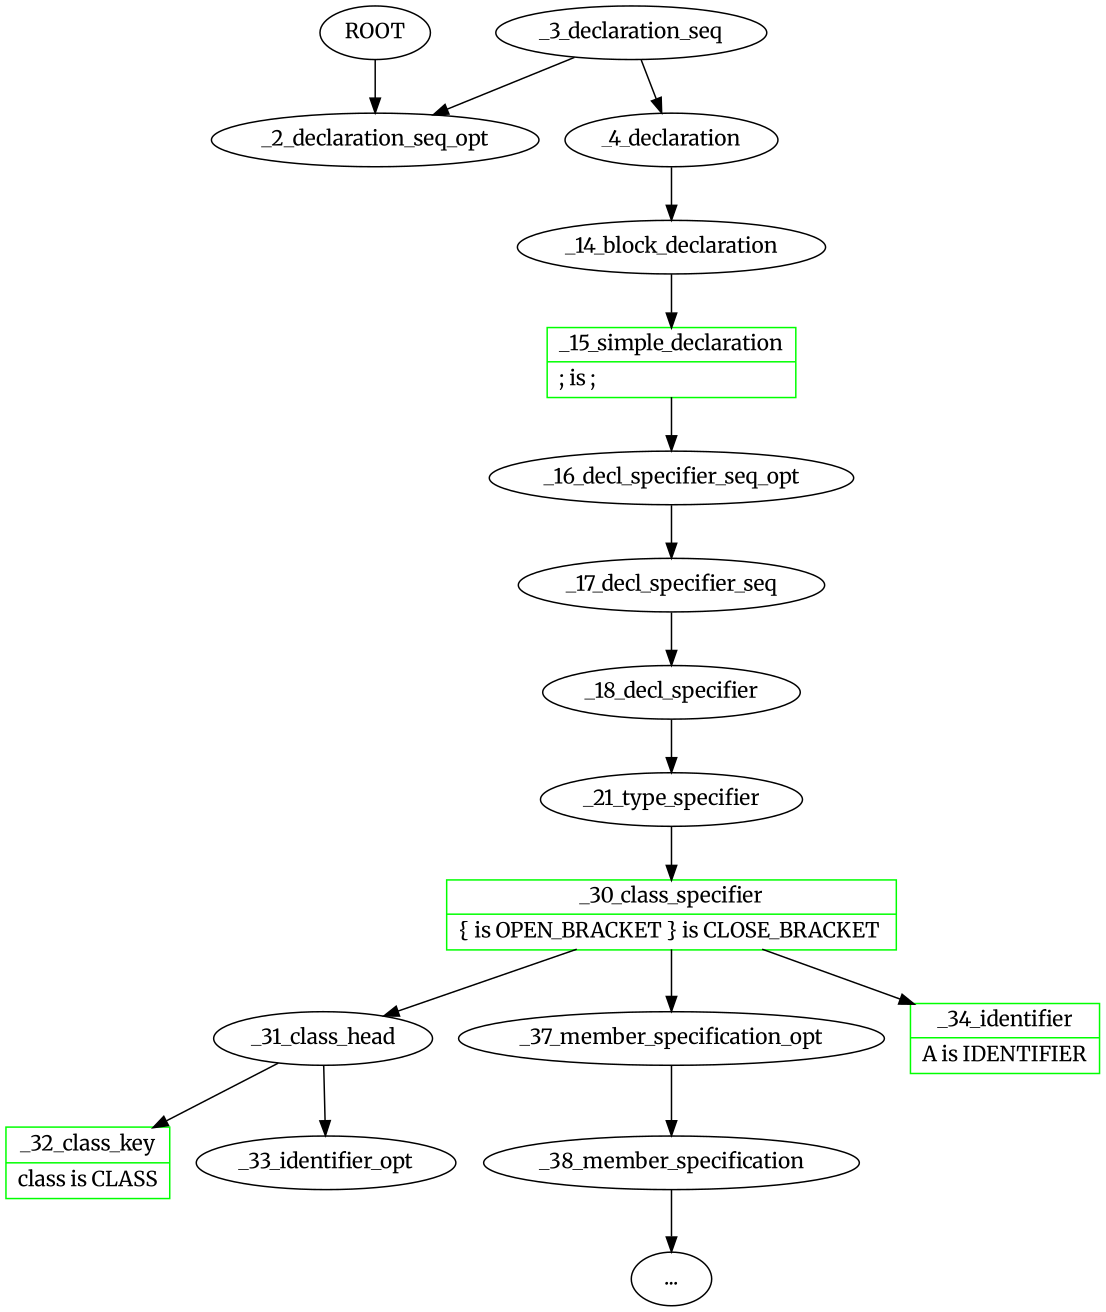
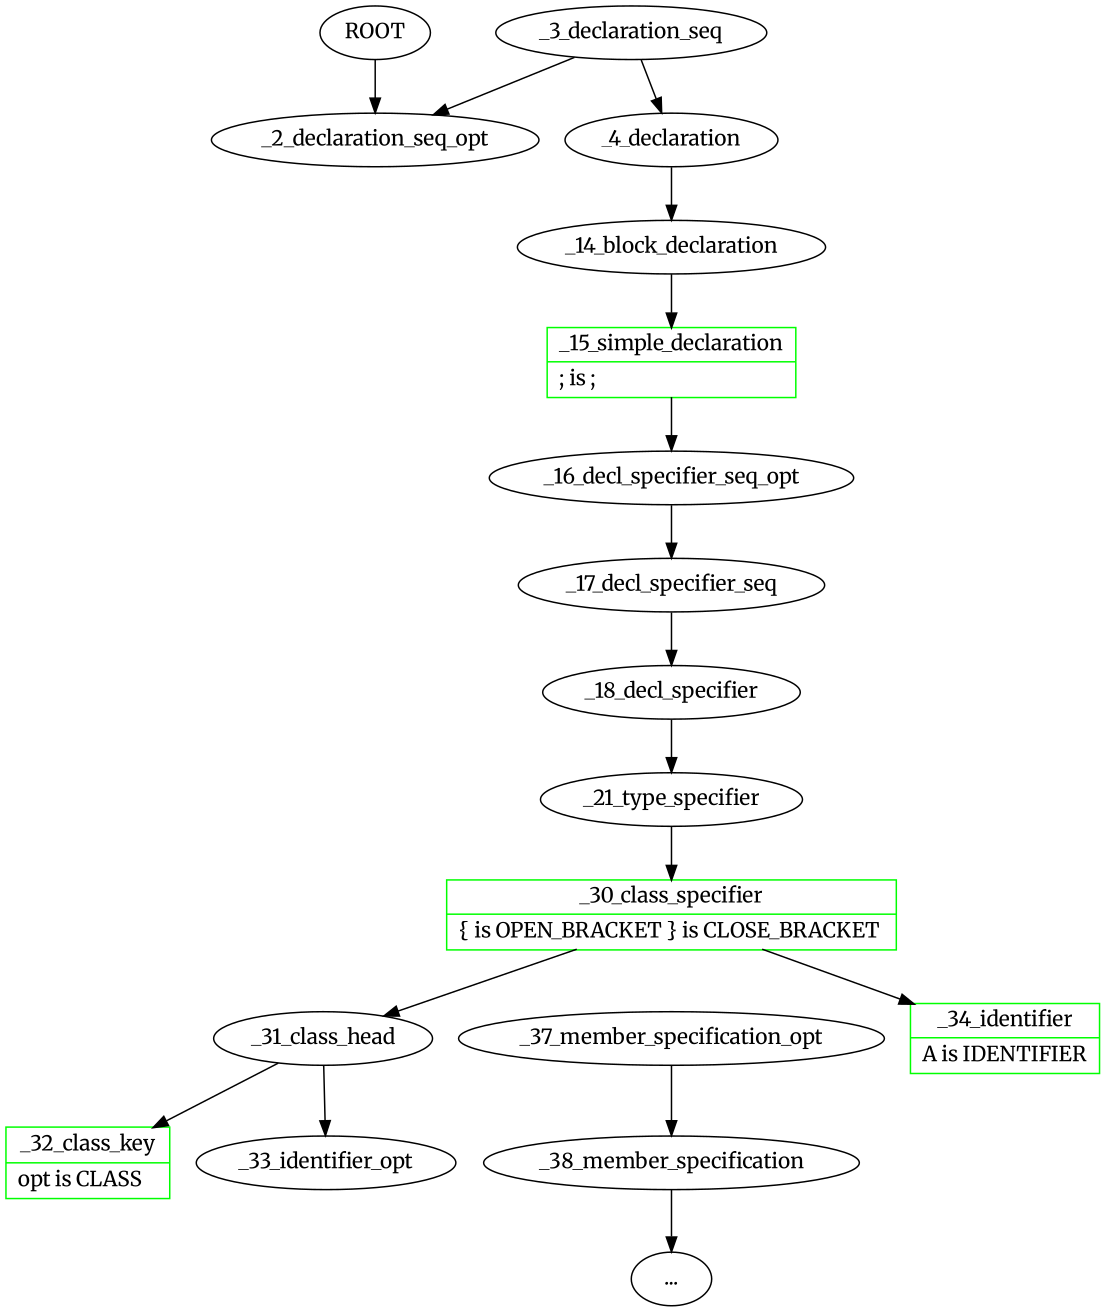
(671, 973) -> none
(88, 1180) -> (80, 1180)
